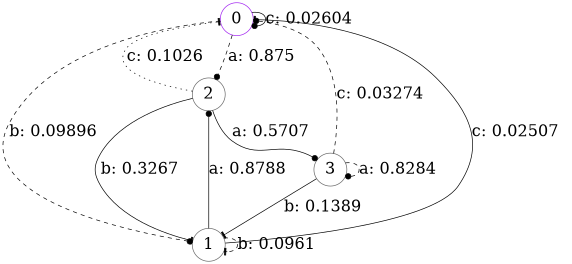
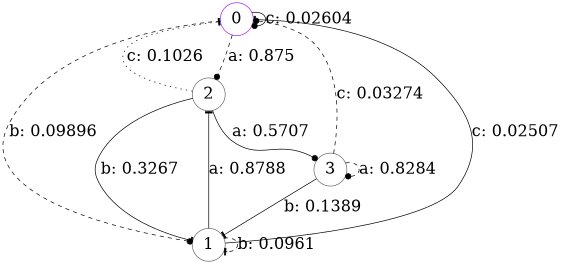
(209, 172) -> (209, 171)
